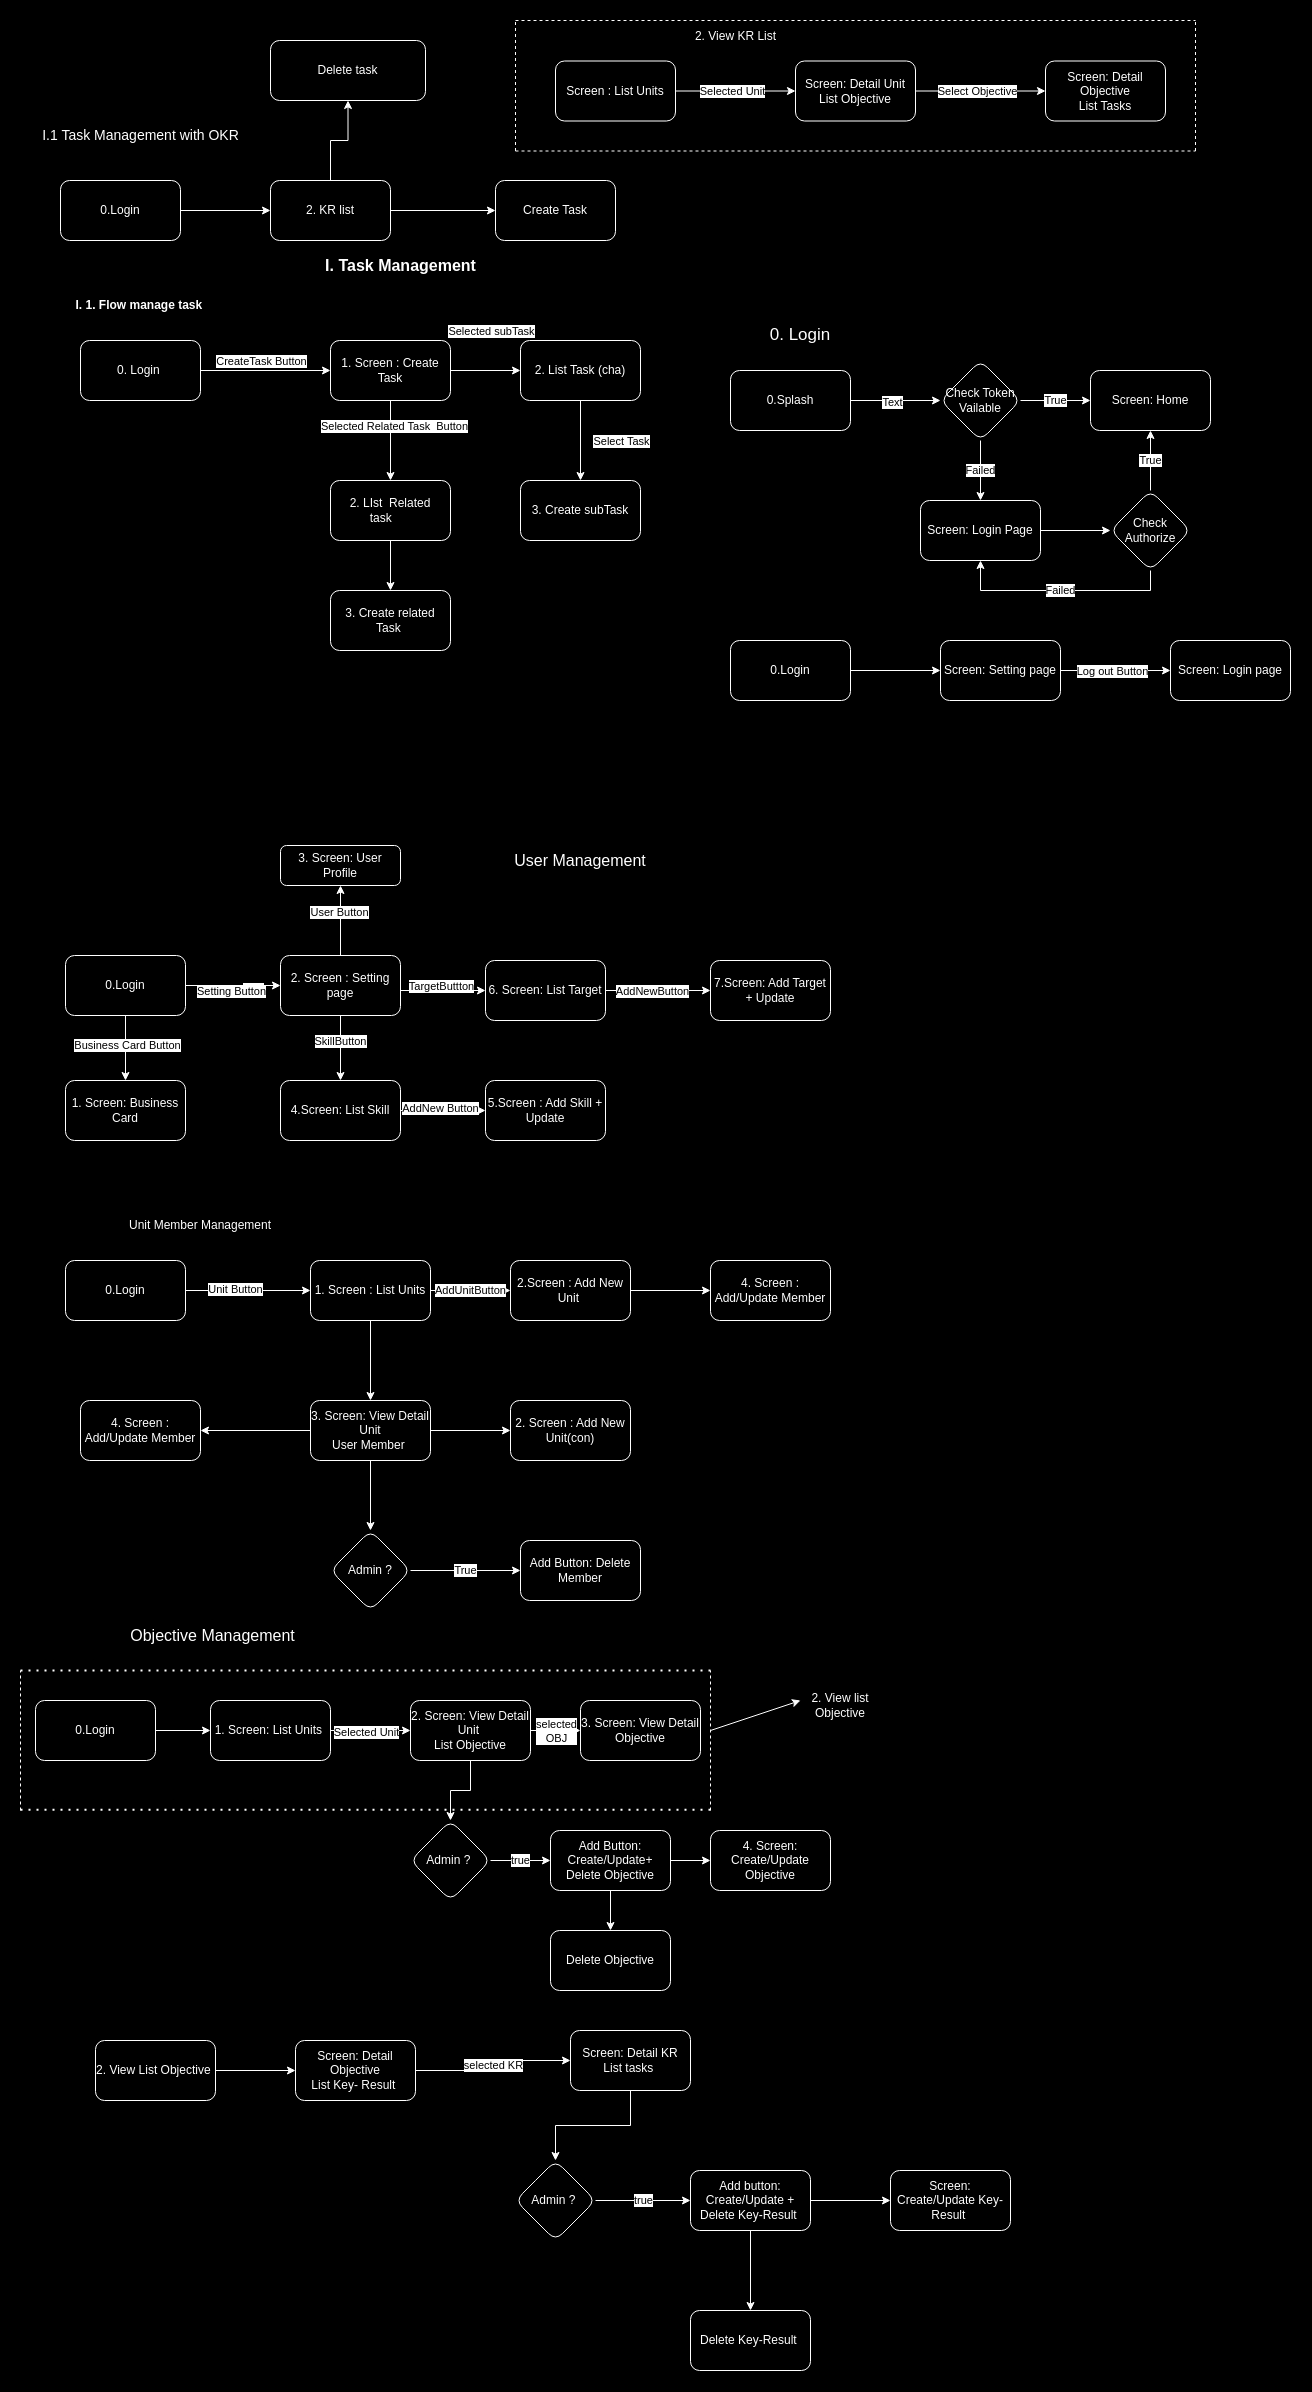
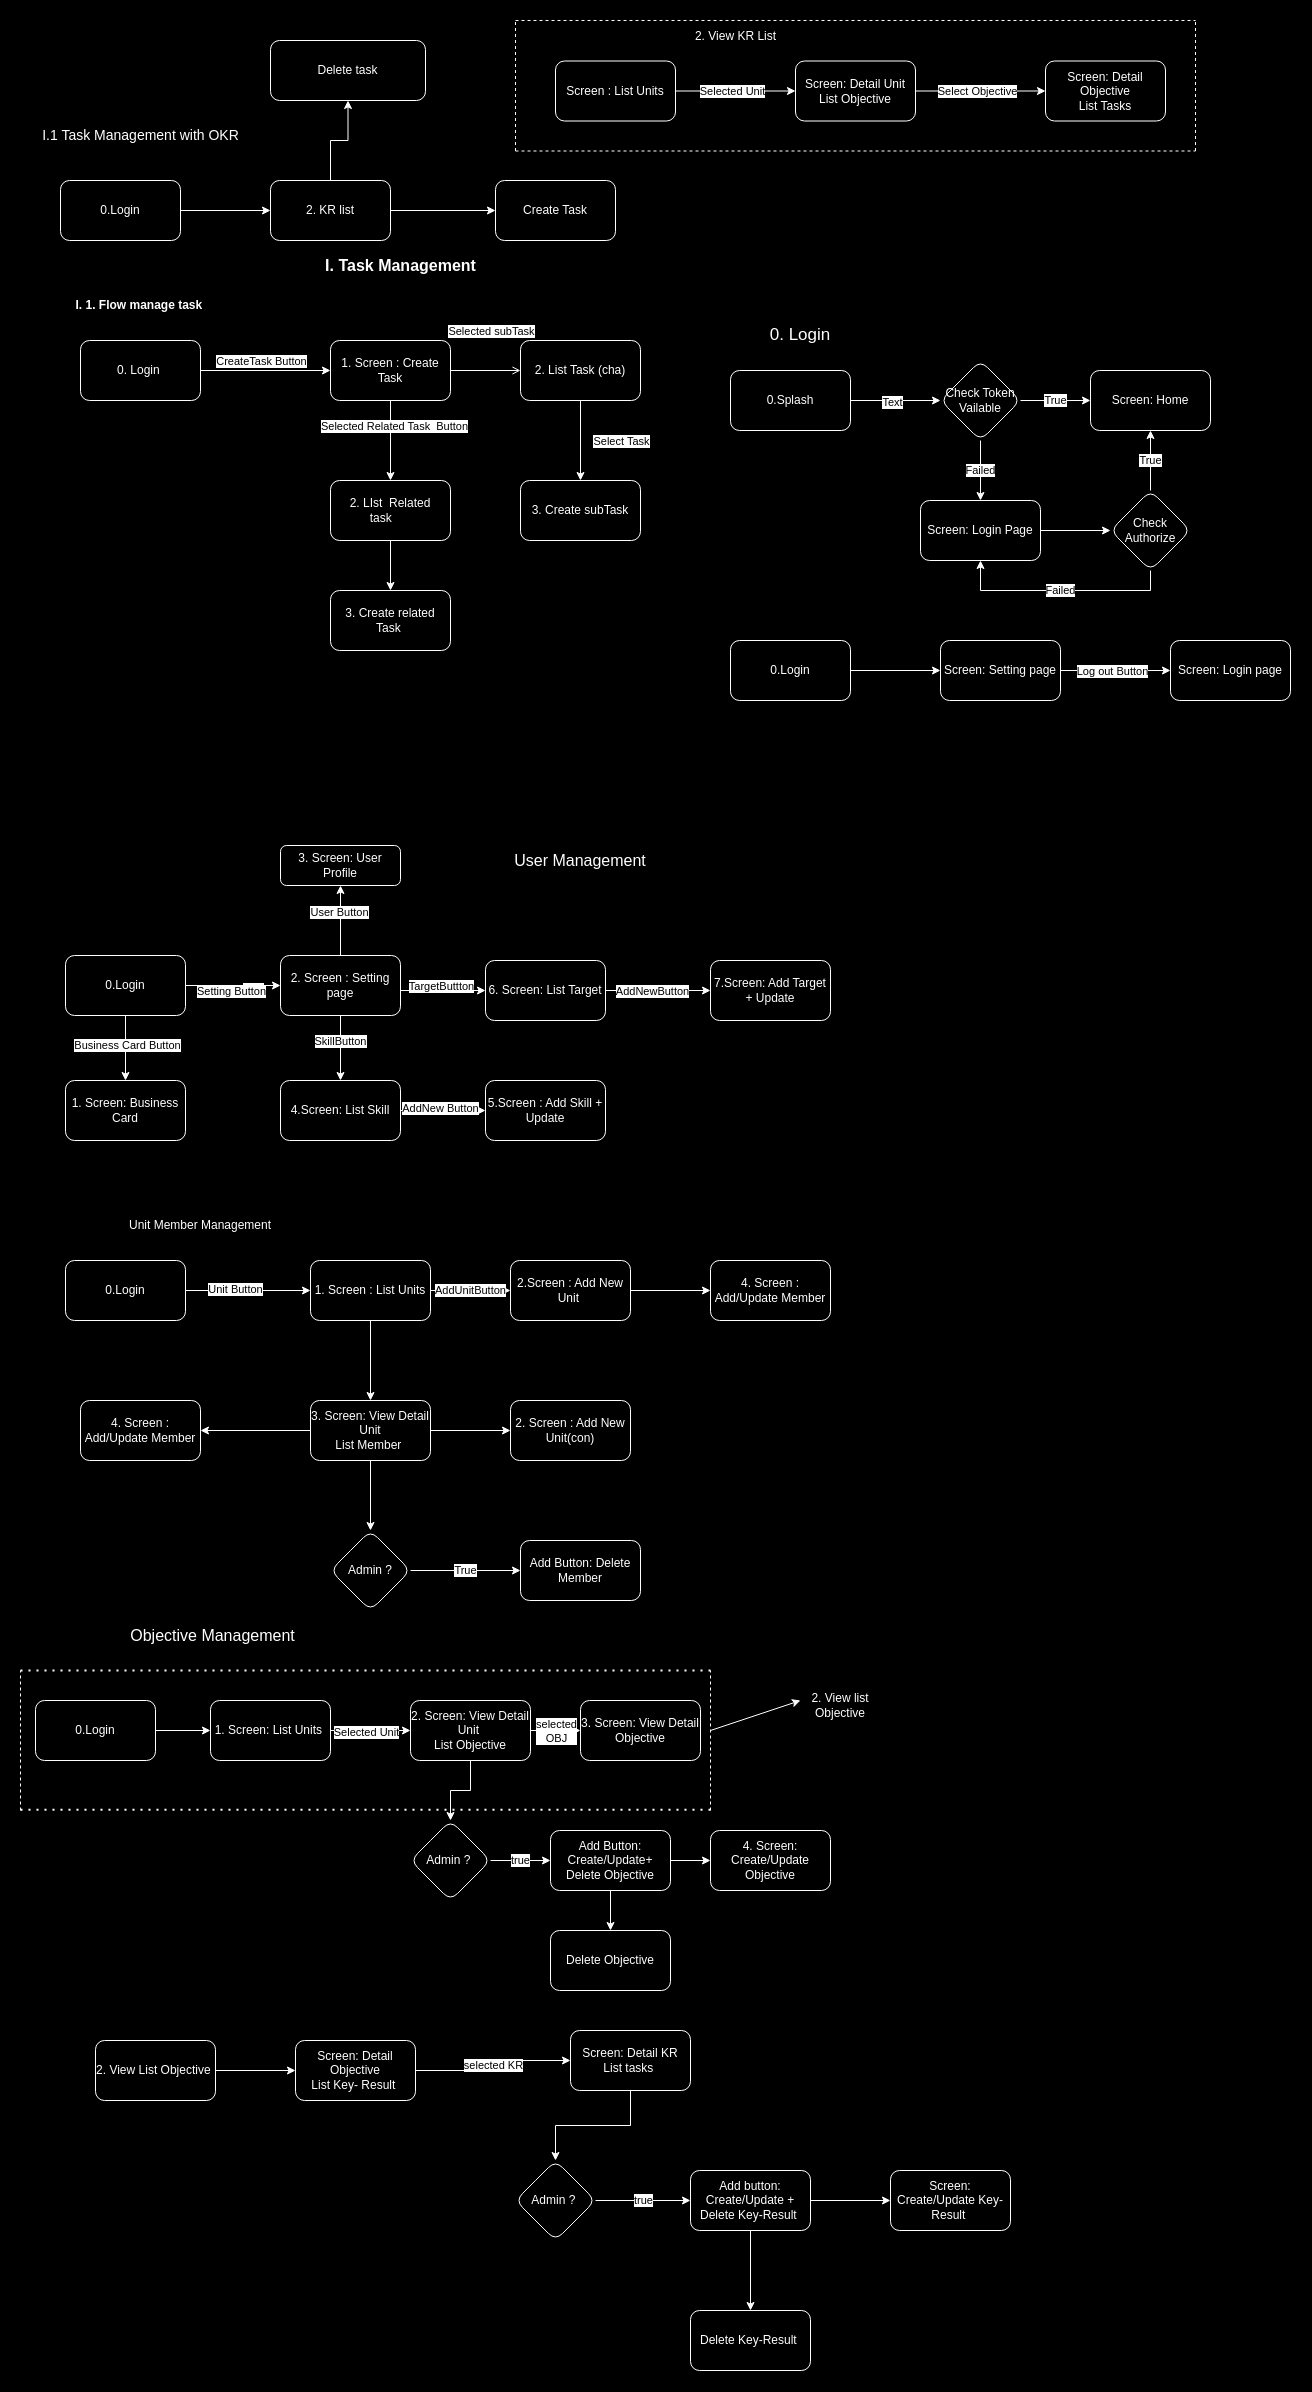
(512, 371) -> (514, 371)
(371, 1431) -> (371, 1431)
